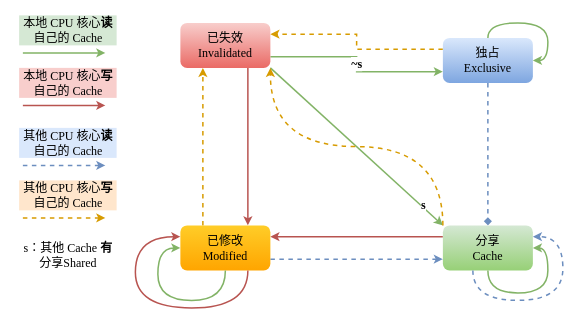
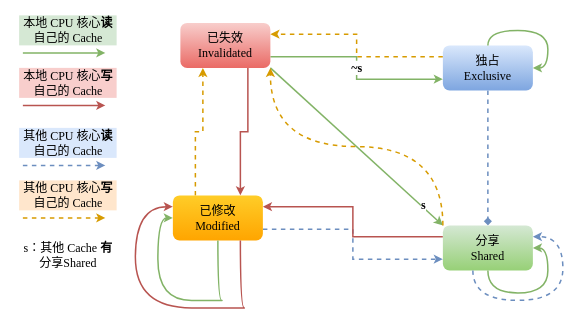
(488, 60) -> (488, 68)
(225, 248) -> (218, 218)
(488, 248) -> (488, 248)
